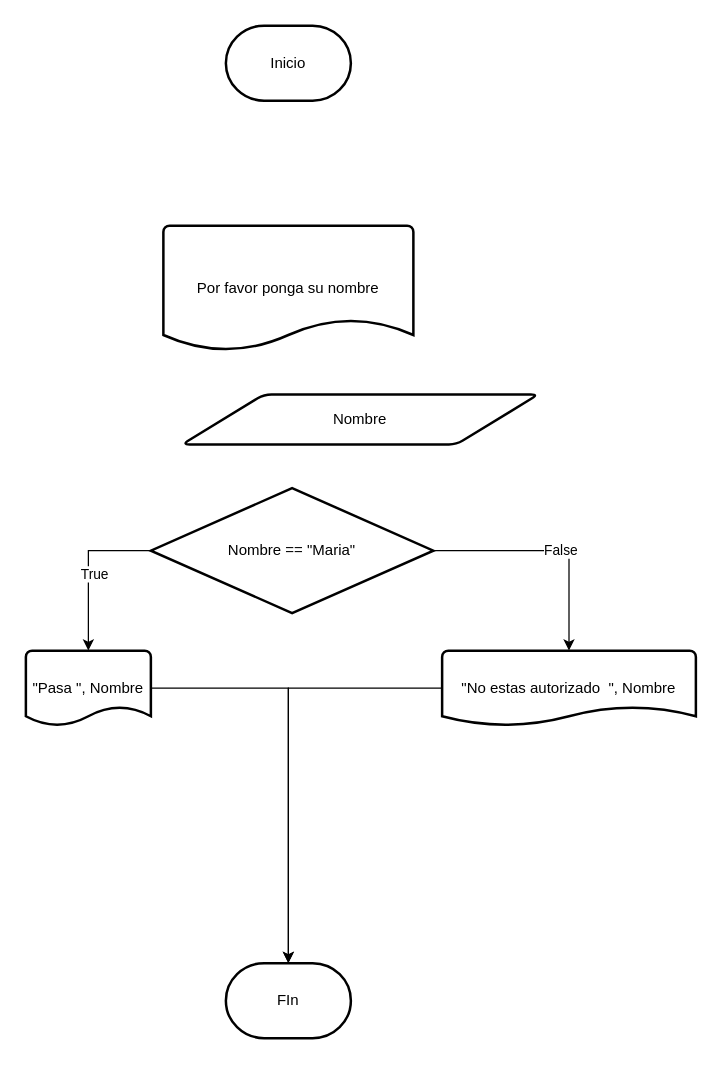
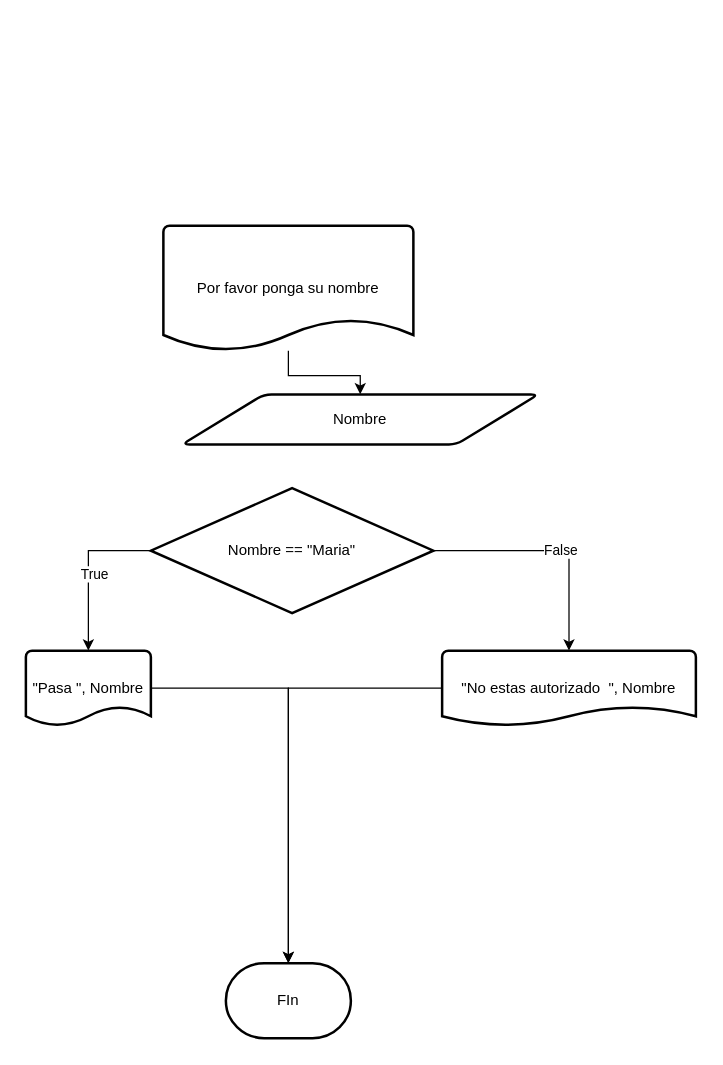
(288, 63) -> none
none -> (316, 376)
